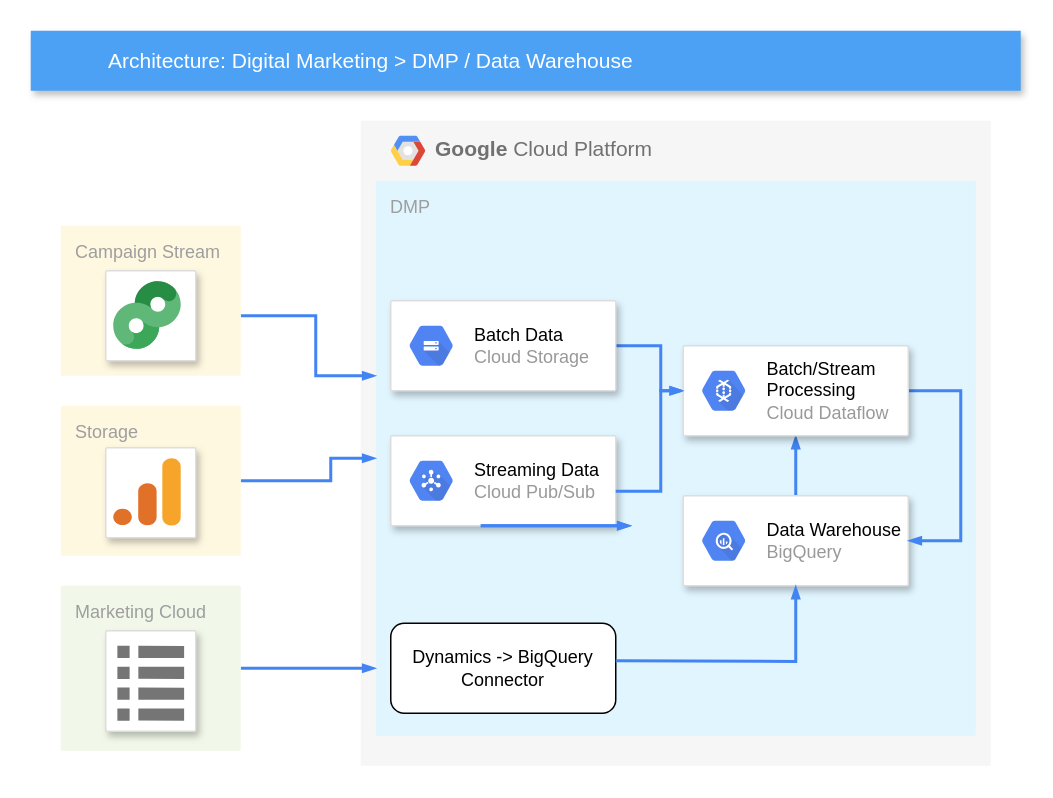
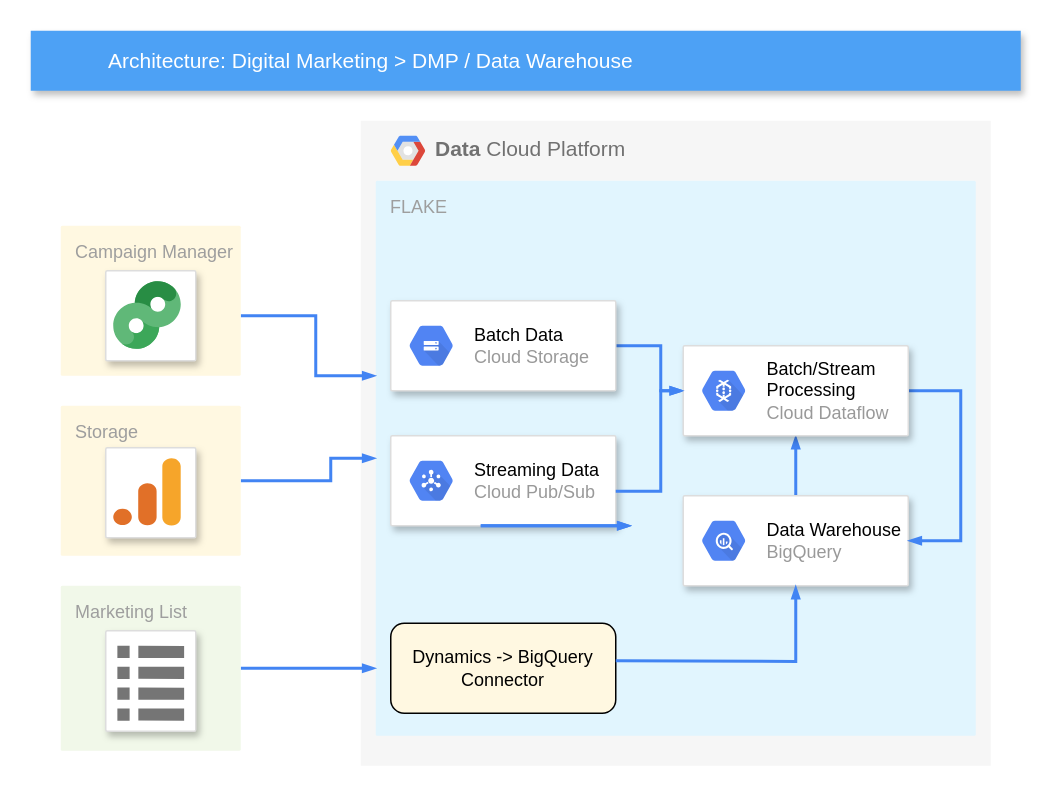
(546, 150) -> (537, 150)
(406, 208) -> (416, 208)
(147, 253) -> (152, 253)
(144, 613) -> (139, 613)
(503, 668) -> (503, 668)
